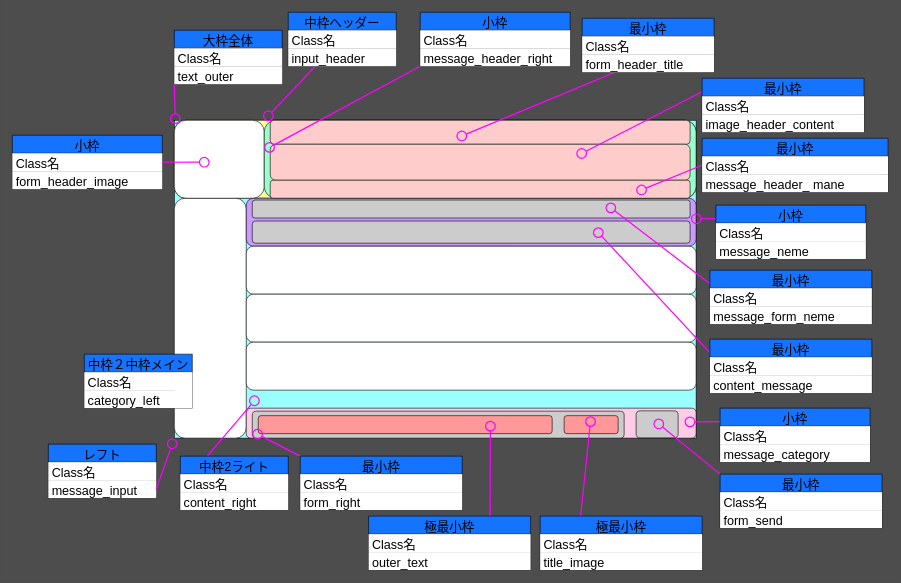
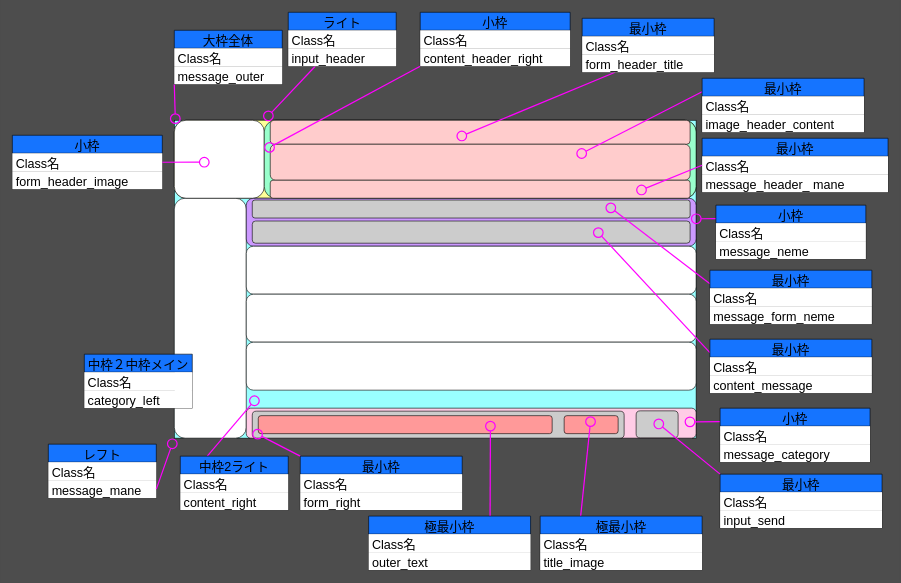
(342, 23) -> (342, 23)
(493, 59) -> (493, 59)
(213, 77) -> (223, 77)
(96, 491) -> (94, 491)
(755, 521) -> (757, 521)
